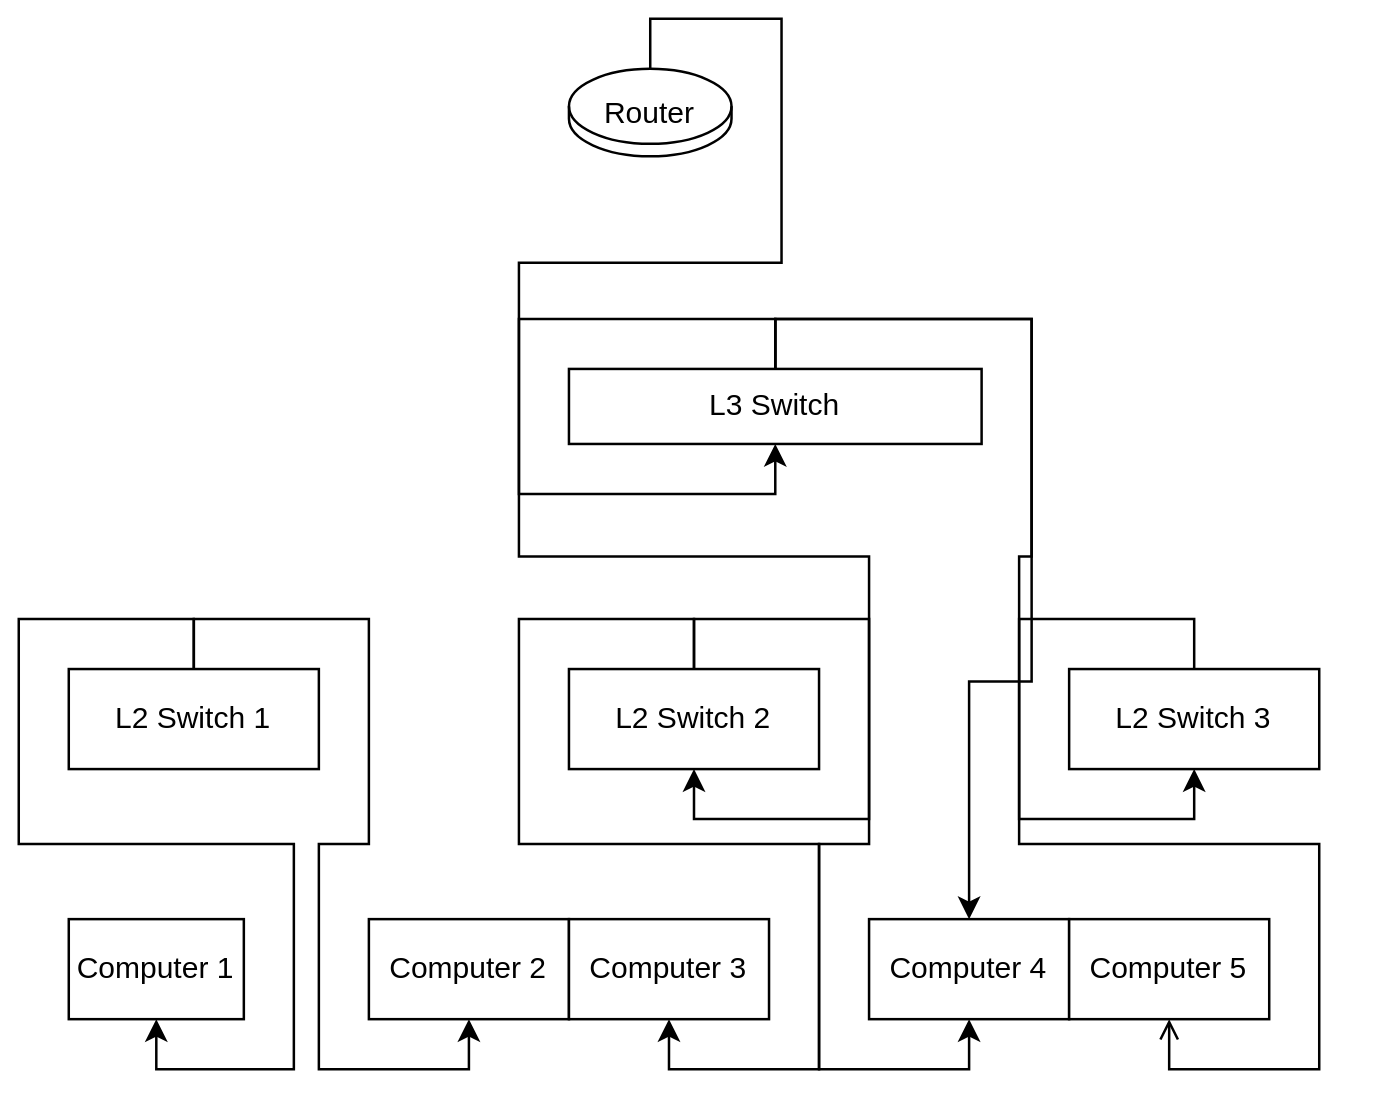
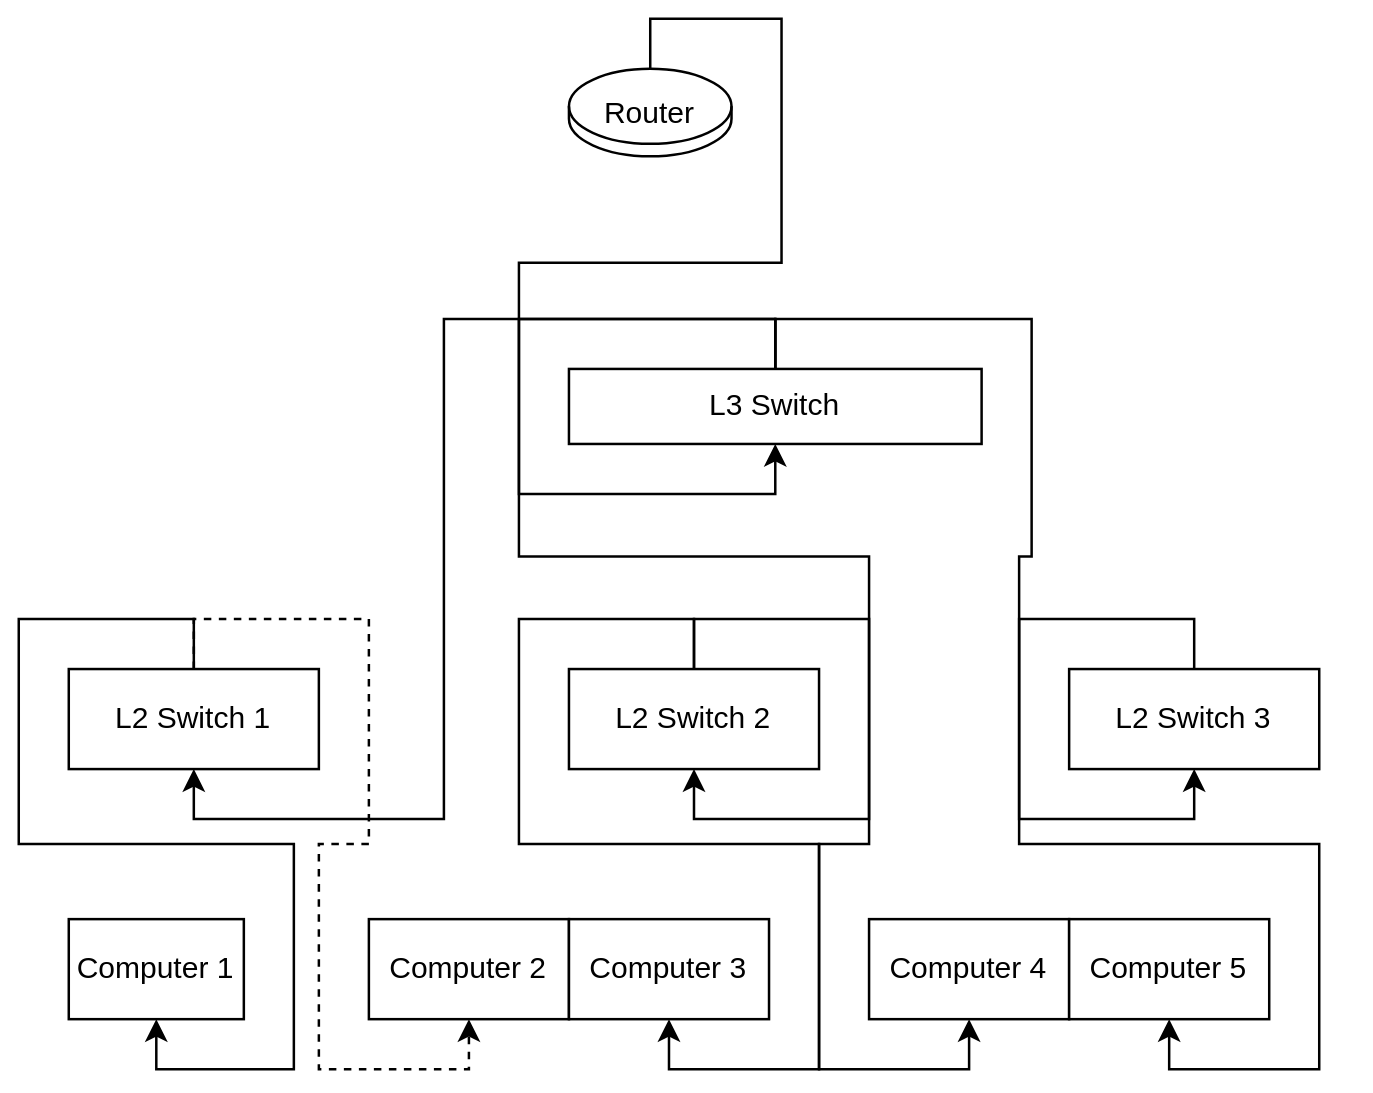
(969, 769) -> (444, 569)
(319, 1010) -> (319, 1010)
(1169, 1033) -> (1169, 1037)
